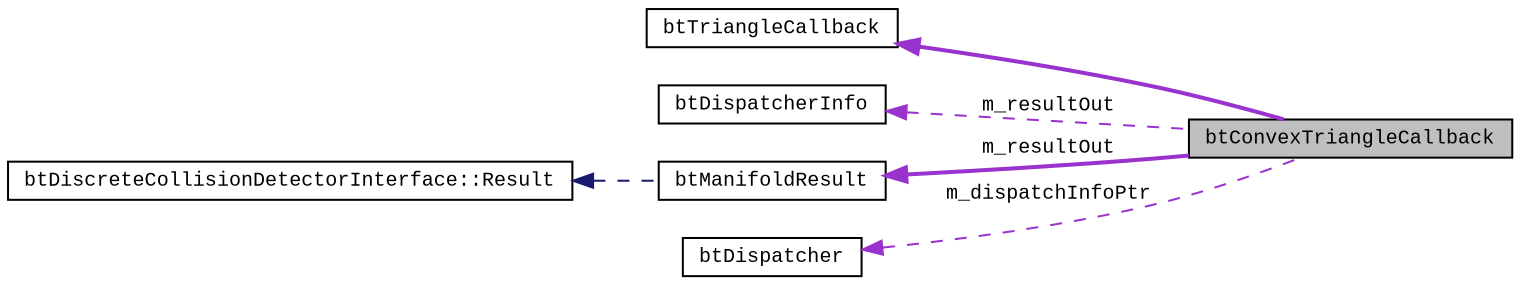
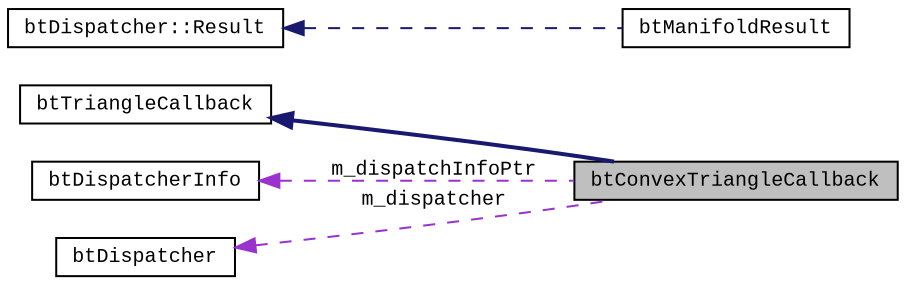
(1103, 76) -> (453, 140)
(1043, 105) -> (429, 170)
(1048, 166) -> none
(290, 181) -> (146, 28)
(1043, 194) -> (429, 200)
